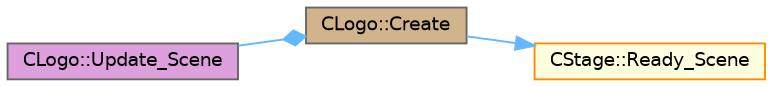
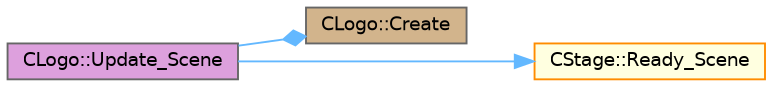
(491, 40) -> (376, 61)
